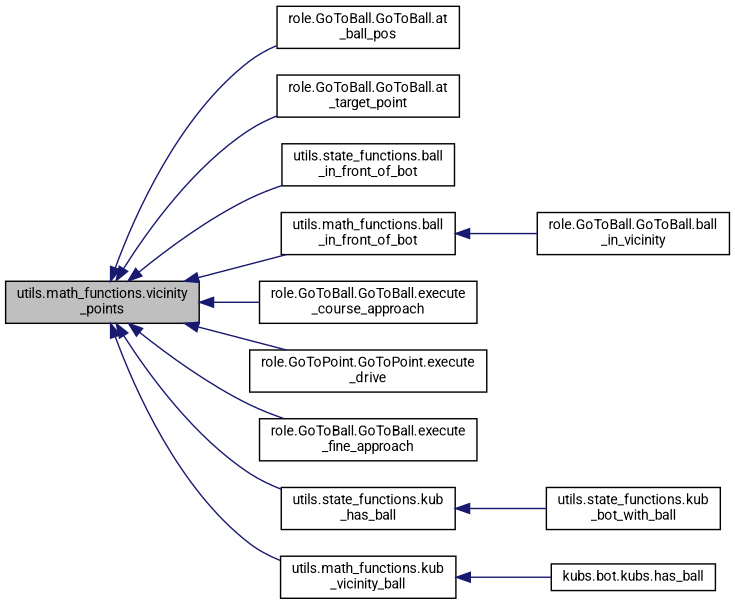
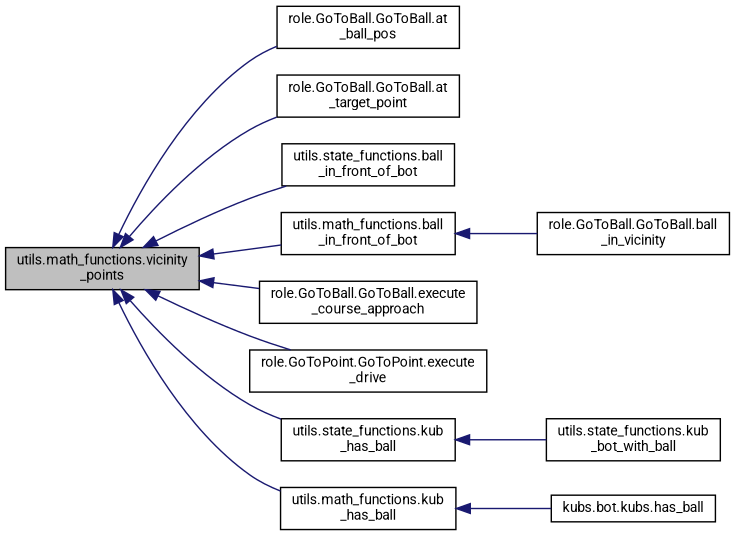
(368, 440) -> none
(368, 577) -> (368, 509)
